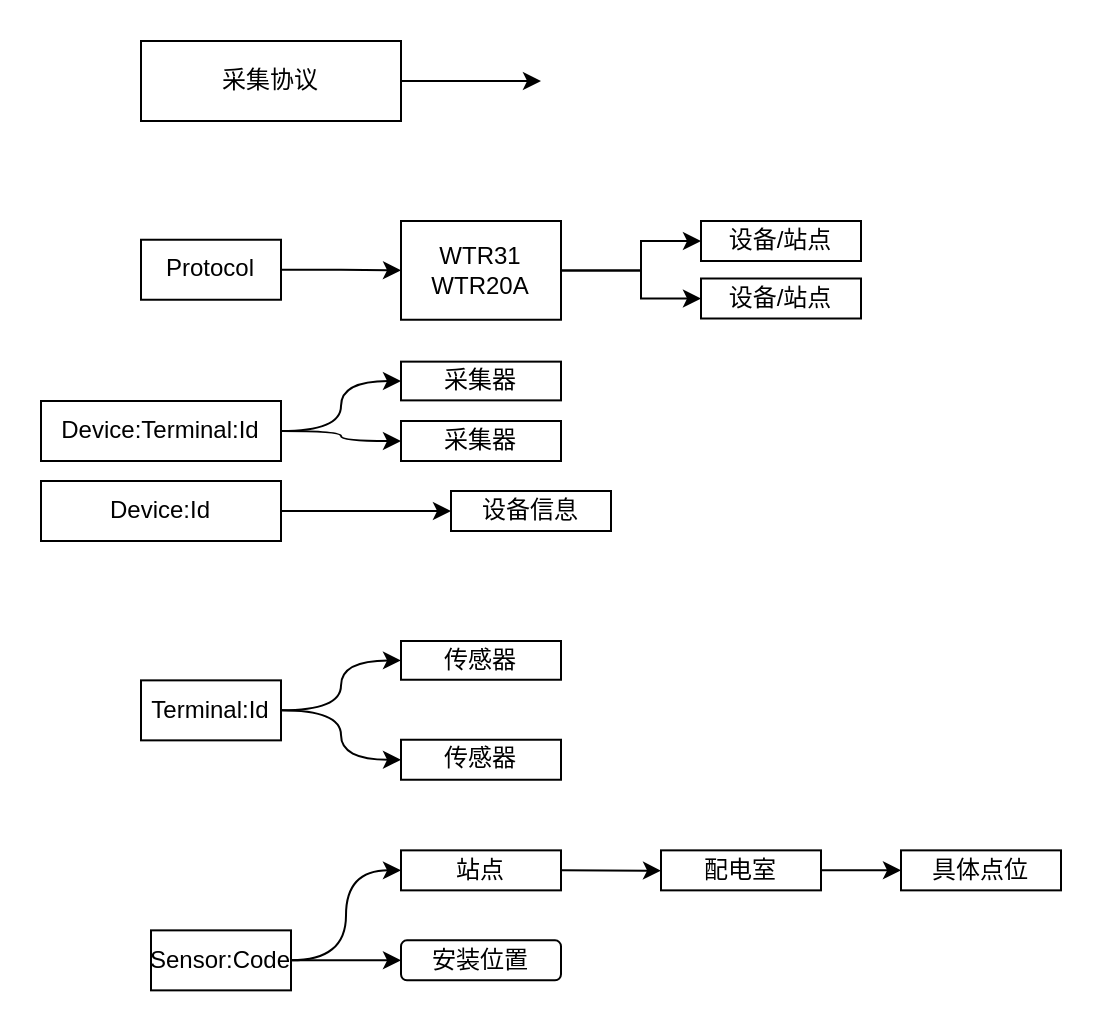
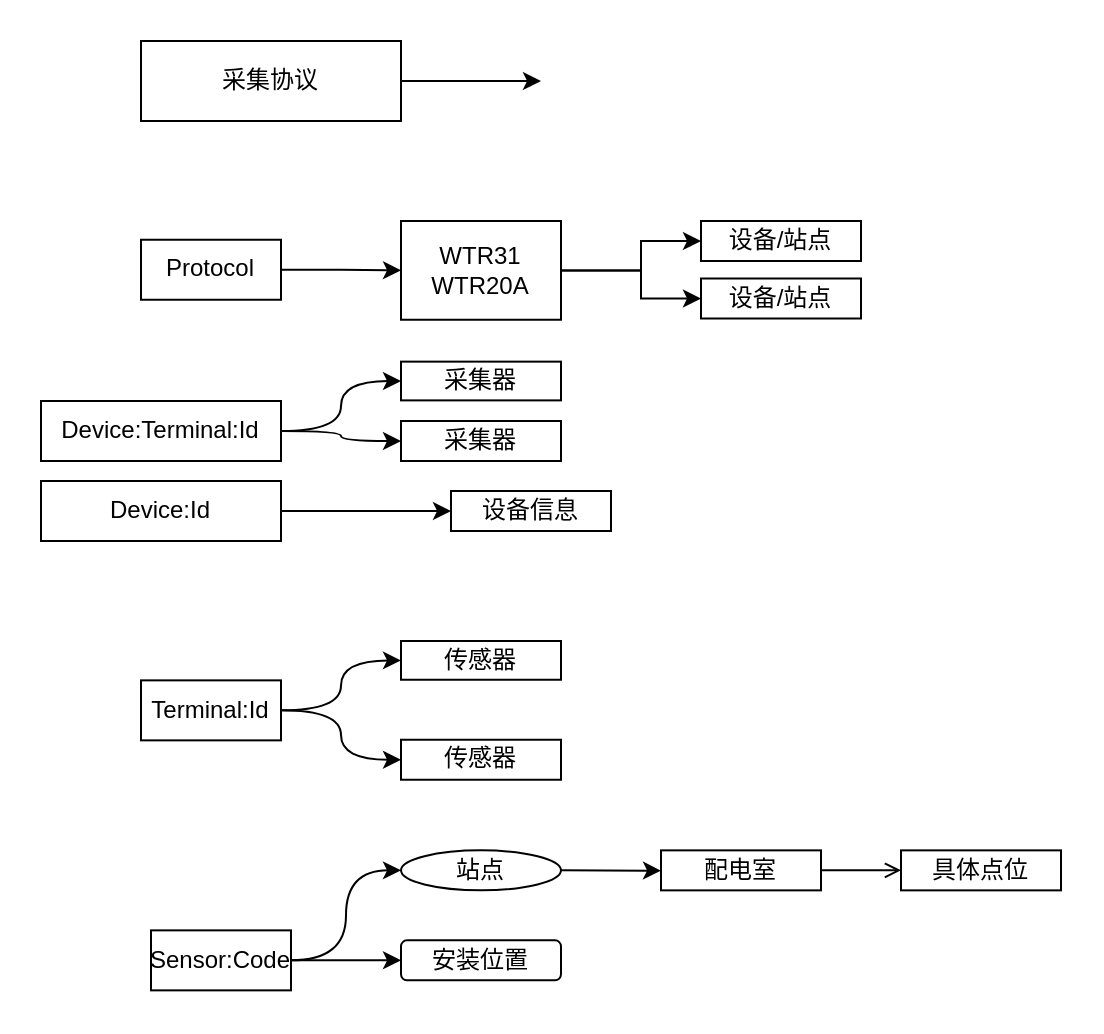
(481, 870) -> (481, 870)
(886, 870) -> (889, 870)
